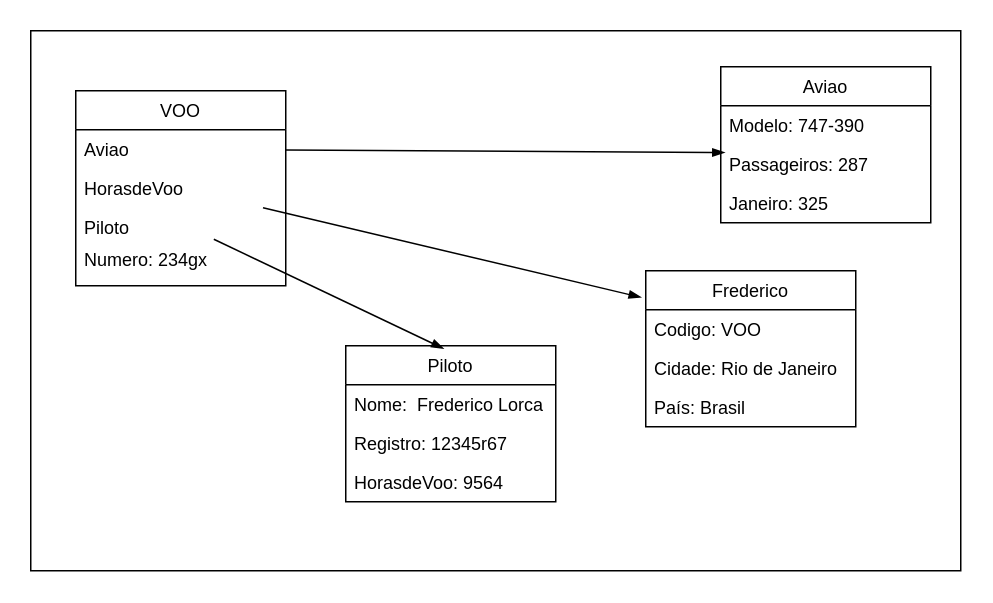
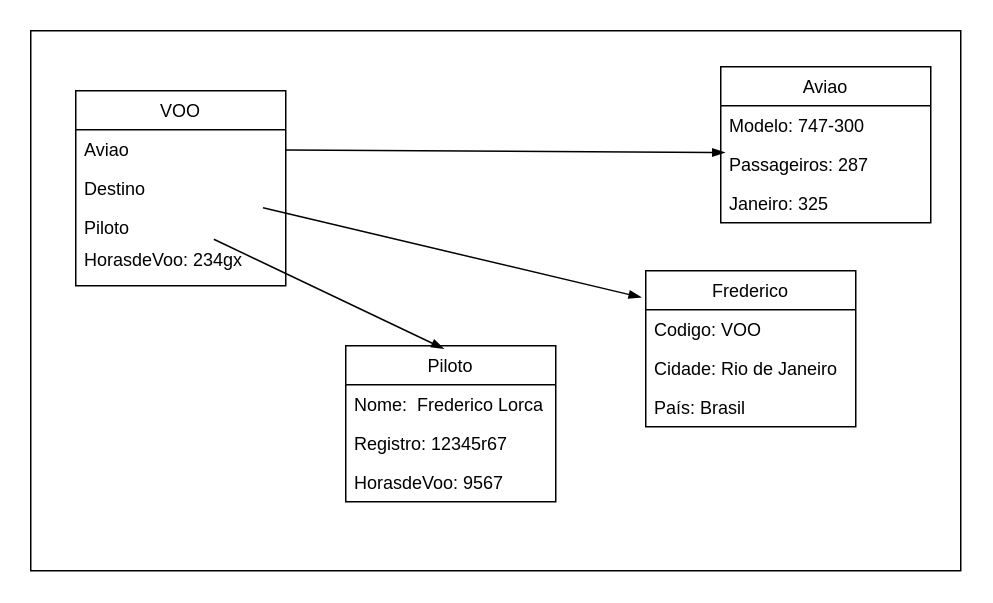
(798, 126) -> (798, 126)
(134, 189) -> (117, 189)
(145, 260) -> (165, 260)
(430, 483) -> (430, 483)
